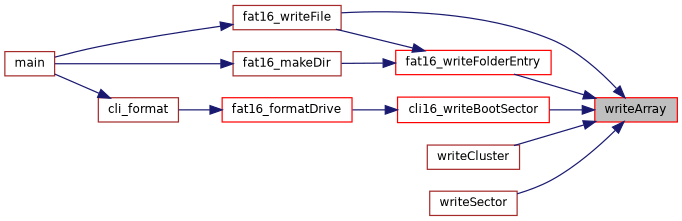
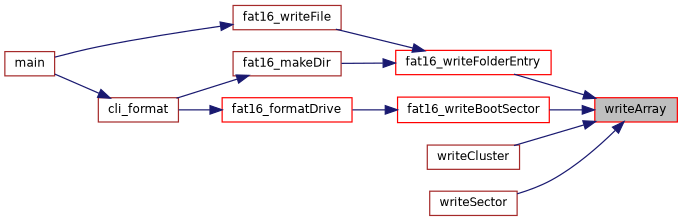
(488, 21) -> none
(138, 64) -> (207, 89)
(473, 110) -> (473, 110)
